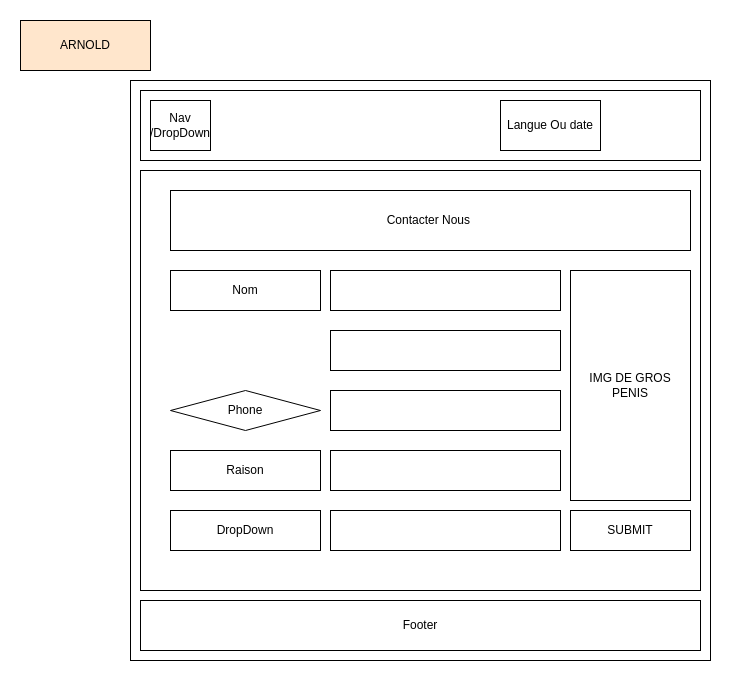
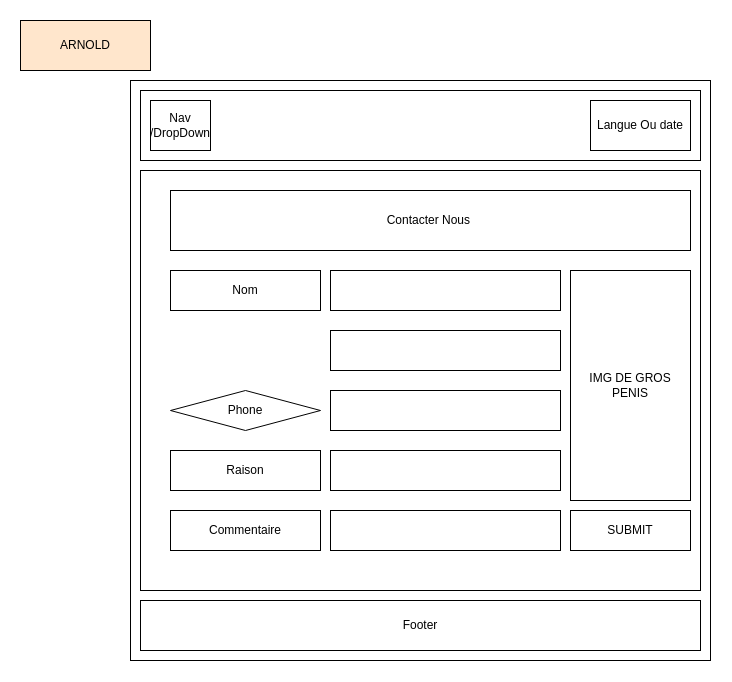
(551, 126) -> (641, 126)
(246, 531) -> (246, 531)
